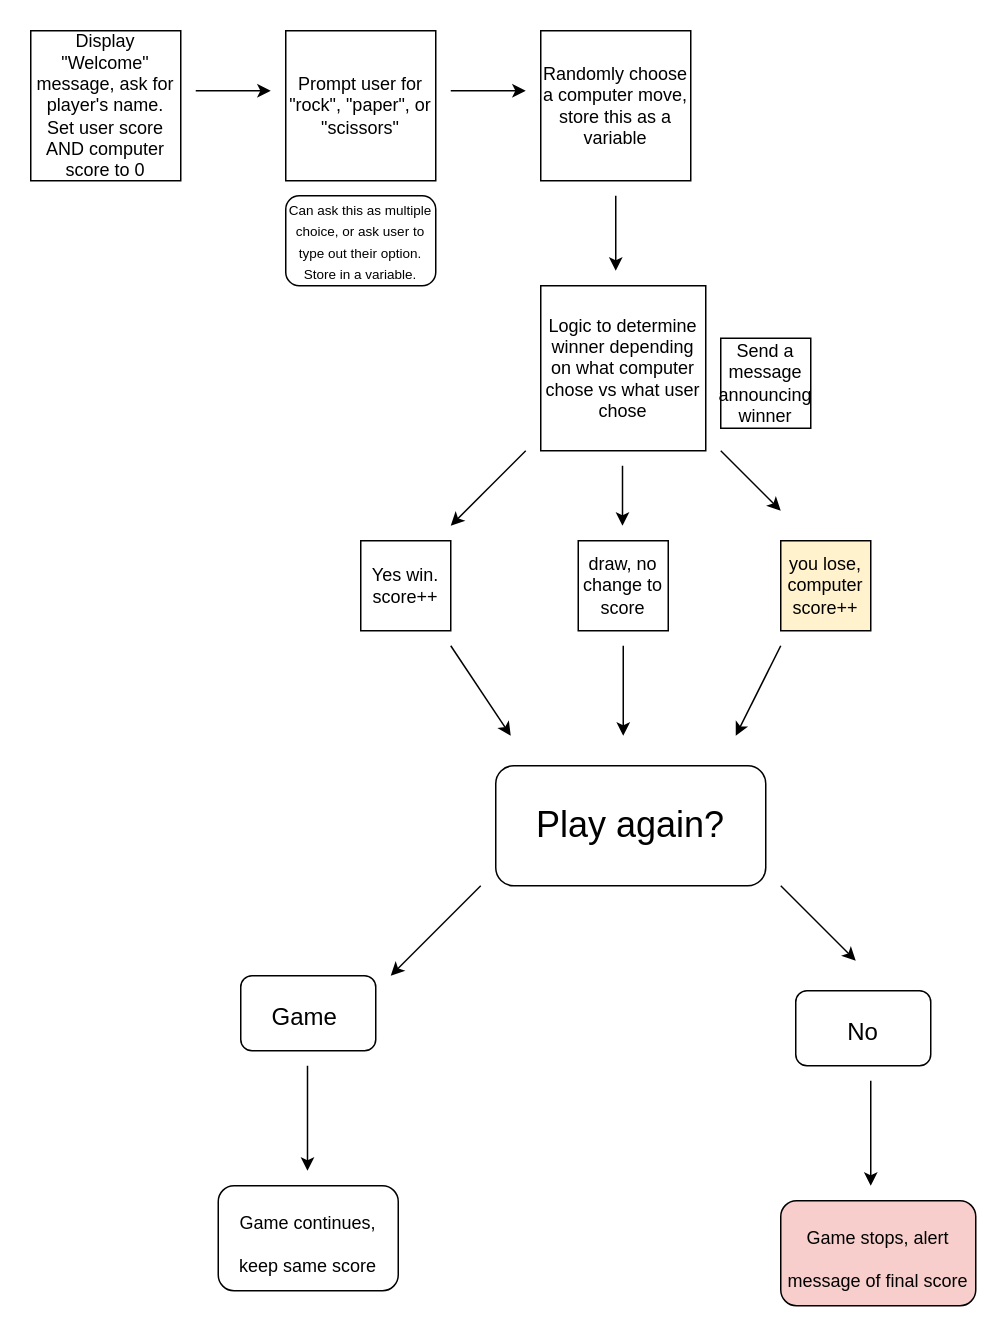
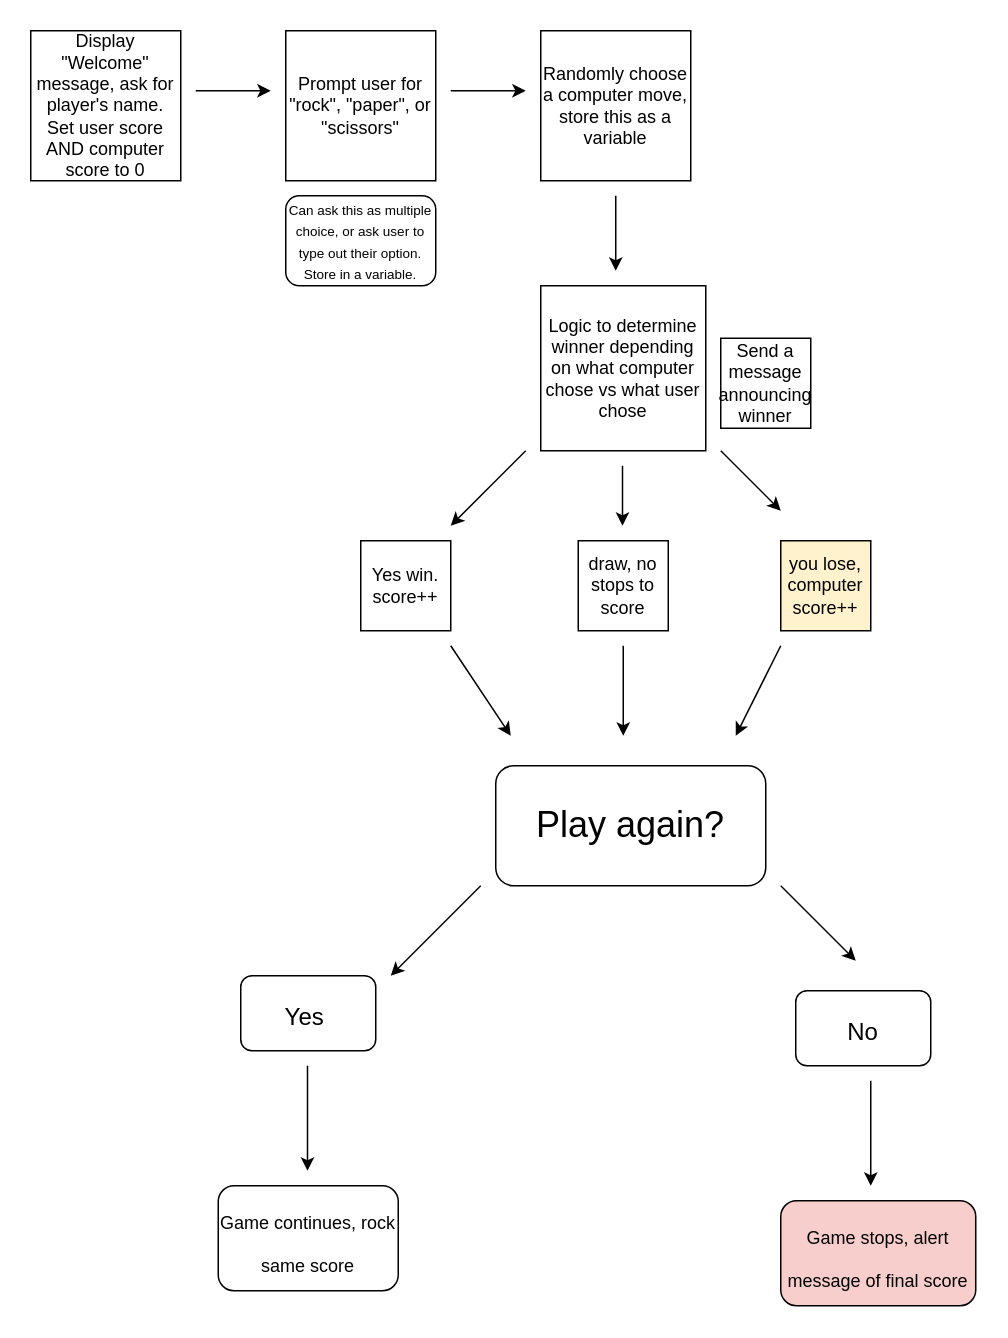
(623, 586) -> (623, 586)
(308, 1013) -> (308, 1013)
(308, 1238) -> (308, 1238)
